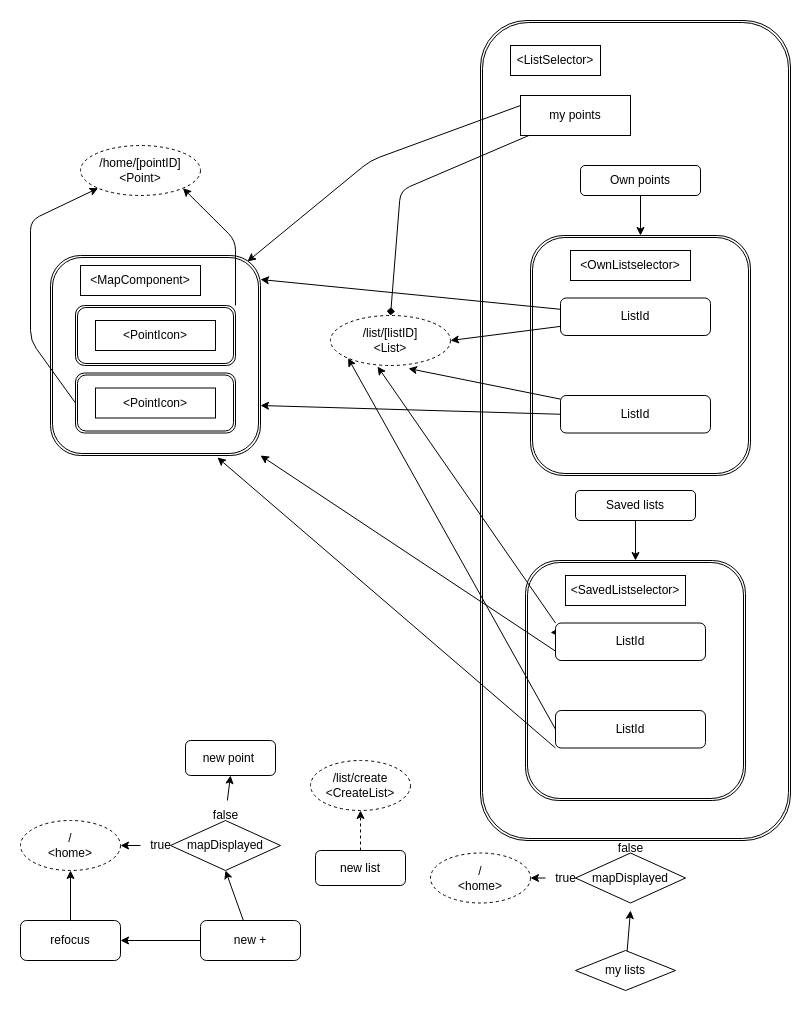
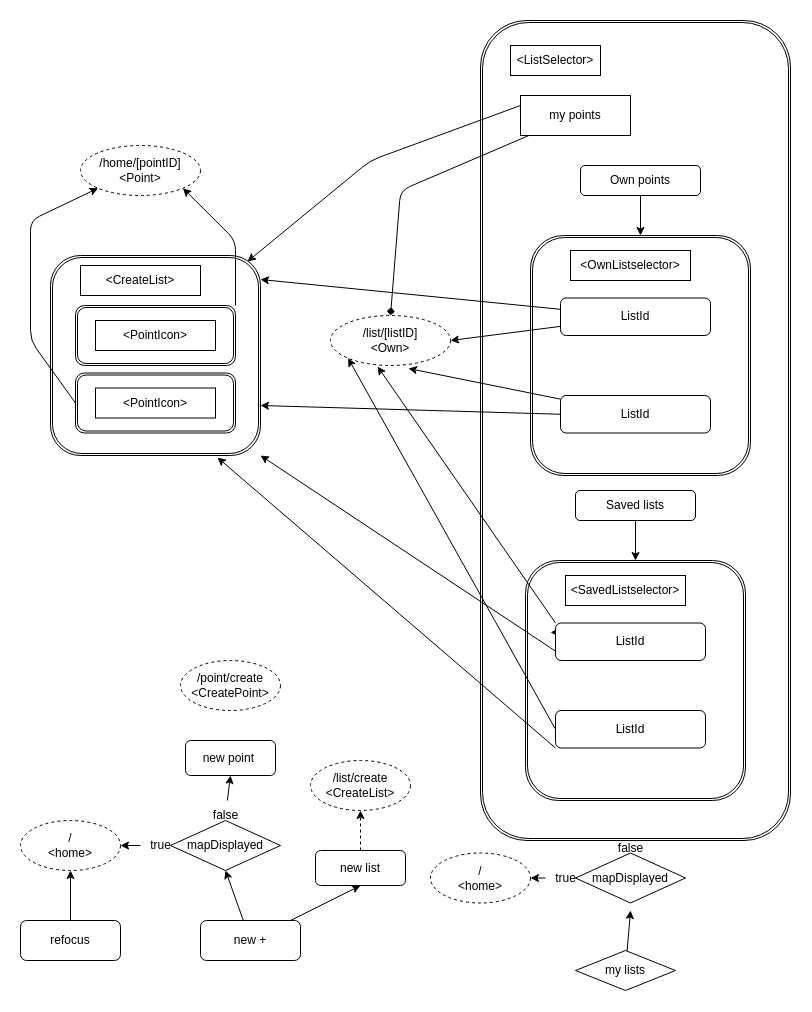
(141, 281) -> (141, 281)
(391, 341) -> (391, 341)
none -> (231, 686)
(164, 941) -> (322, 905)
